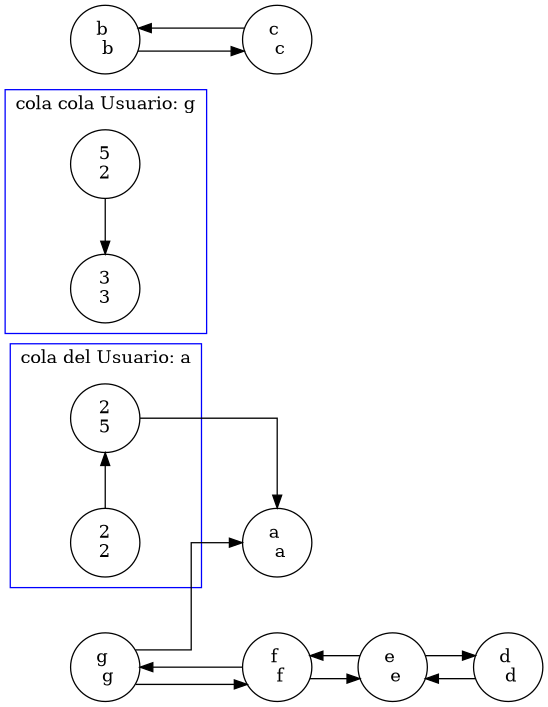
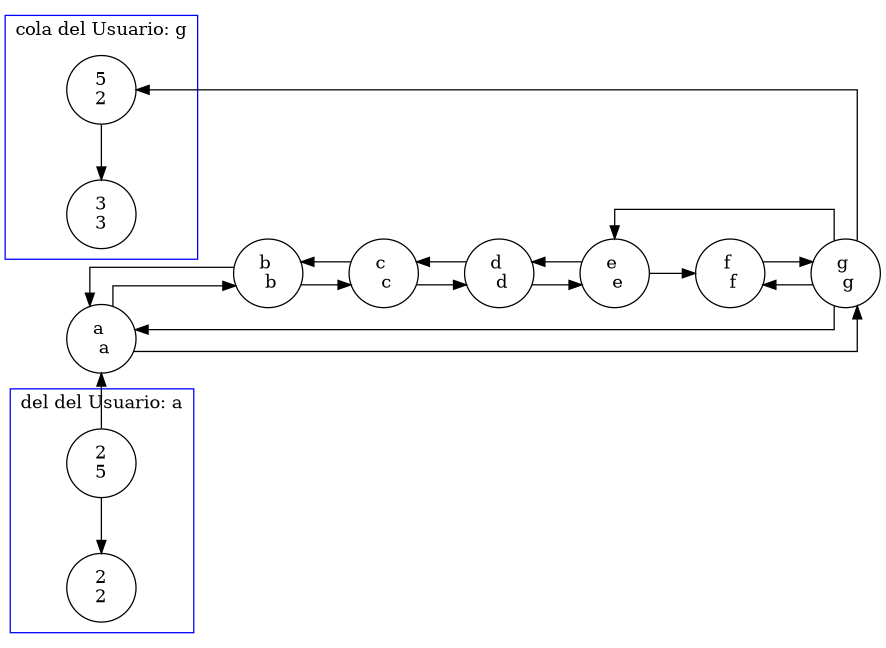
none -> (579, 90)
(106, 104) -> (101, 30)
none -> (448, 262)
none -> (149, 267)
none -> (435, 285)
none -> (158, 286)
none -> (512, 351)
(106, 359) -> (102, 404)
(105, 487) -> (101, 519)
(328, 679) -> (732, 209)
